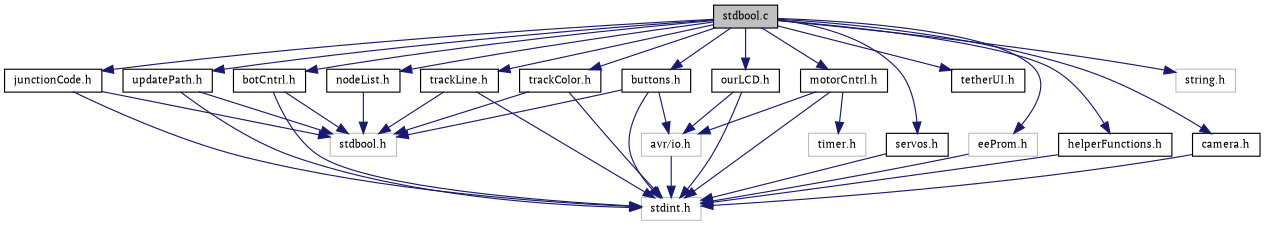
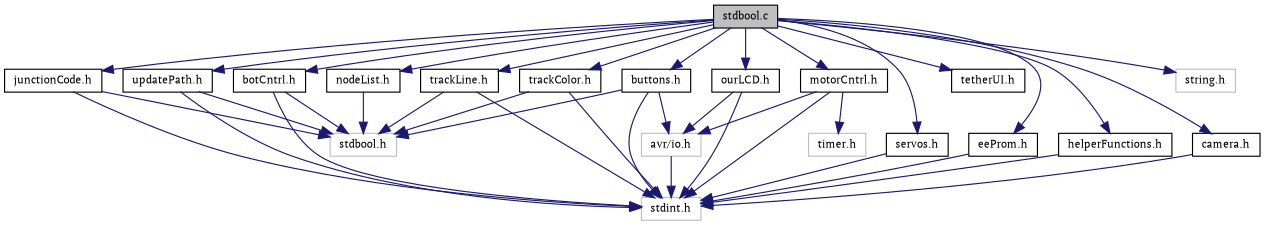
(1003, 145) -> (1003, 145)
